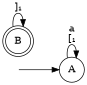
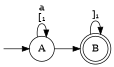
none -> (64, 49)
